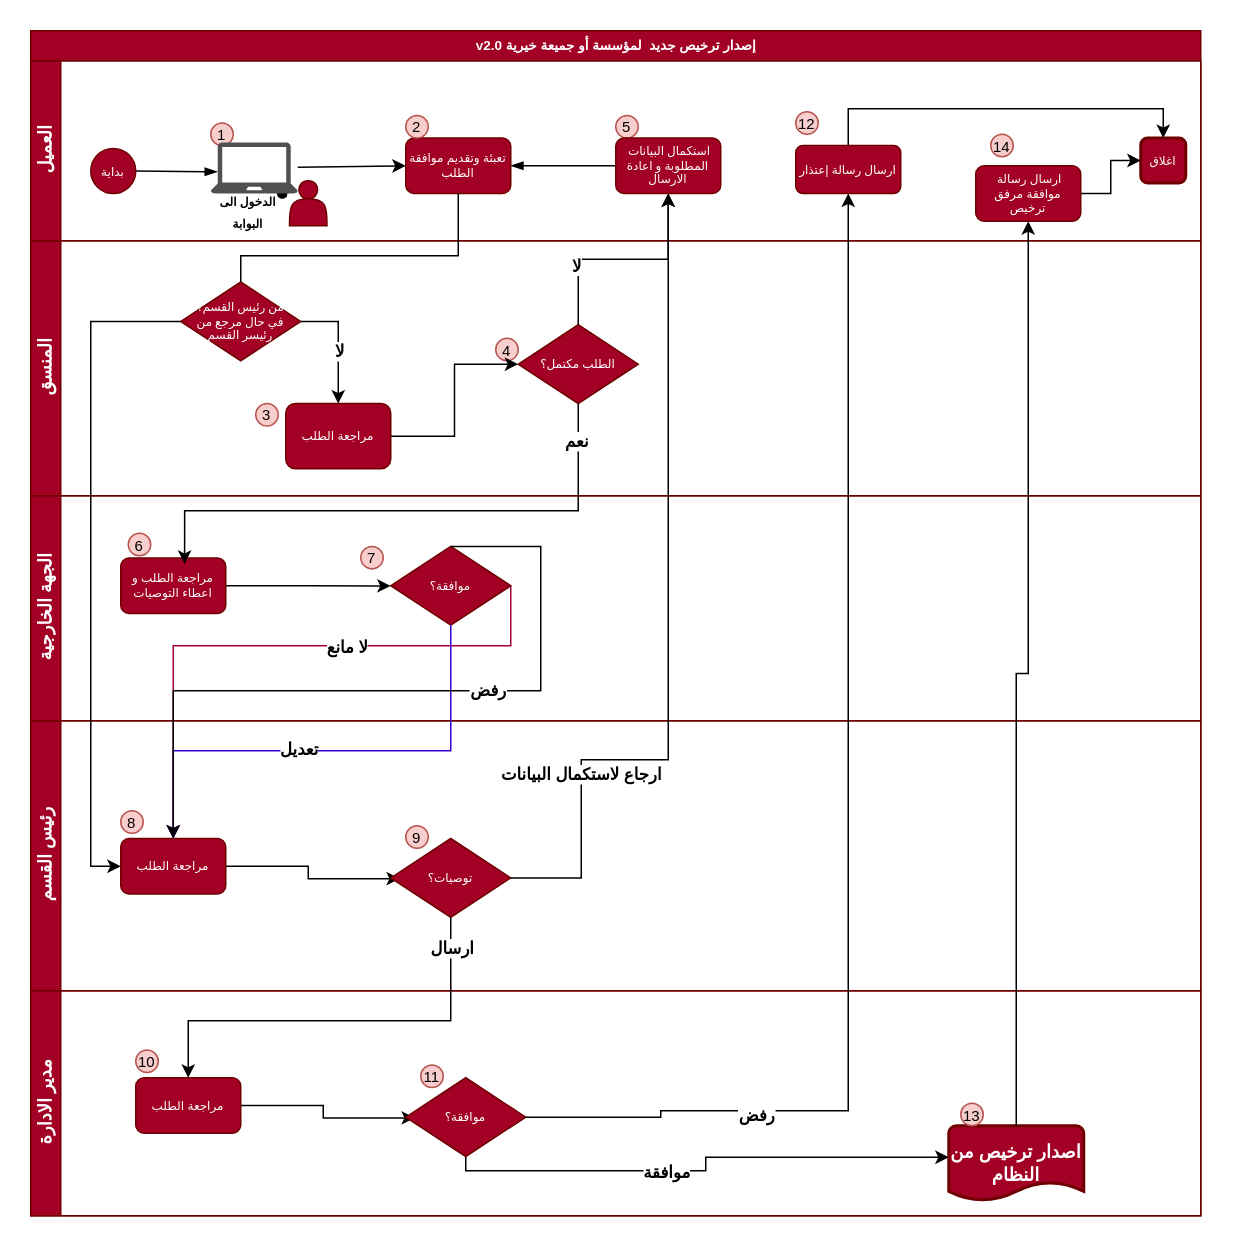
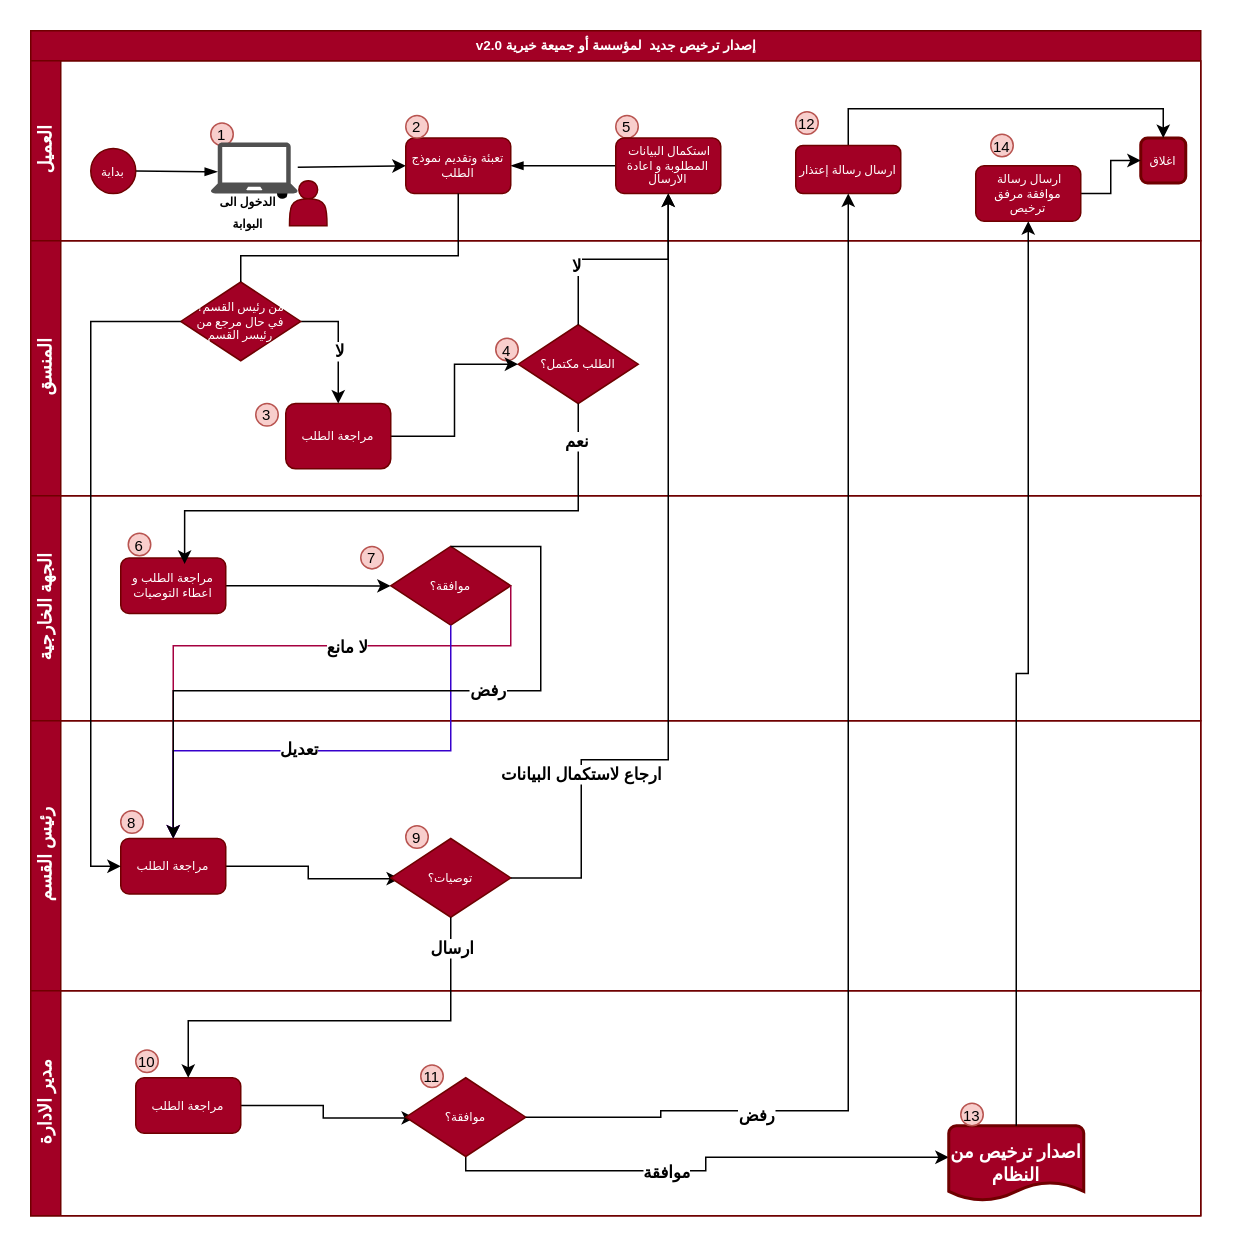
(458, 166) -> (458, 166)
